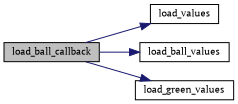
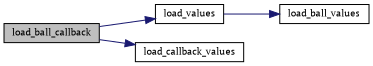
(114, 52) -> (246, 14)
(185, 90) -> (190, 52)
